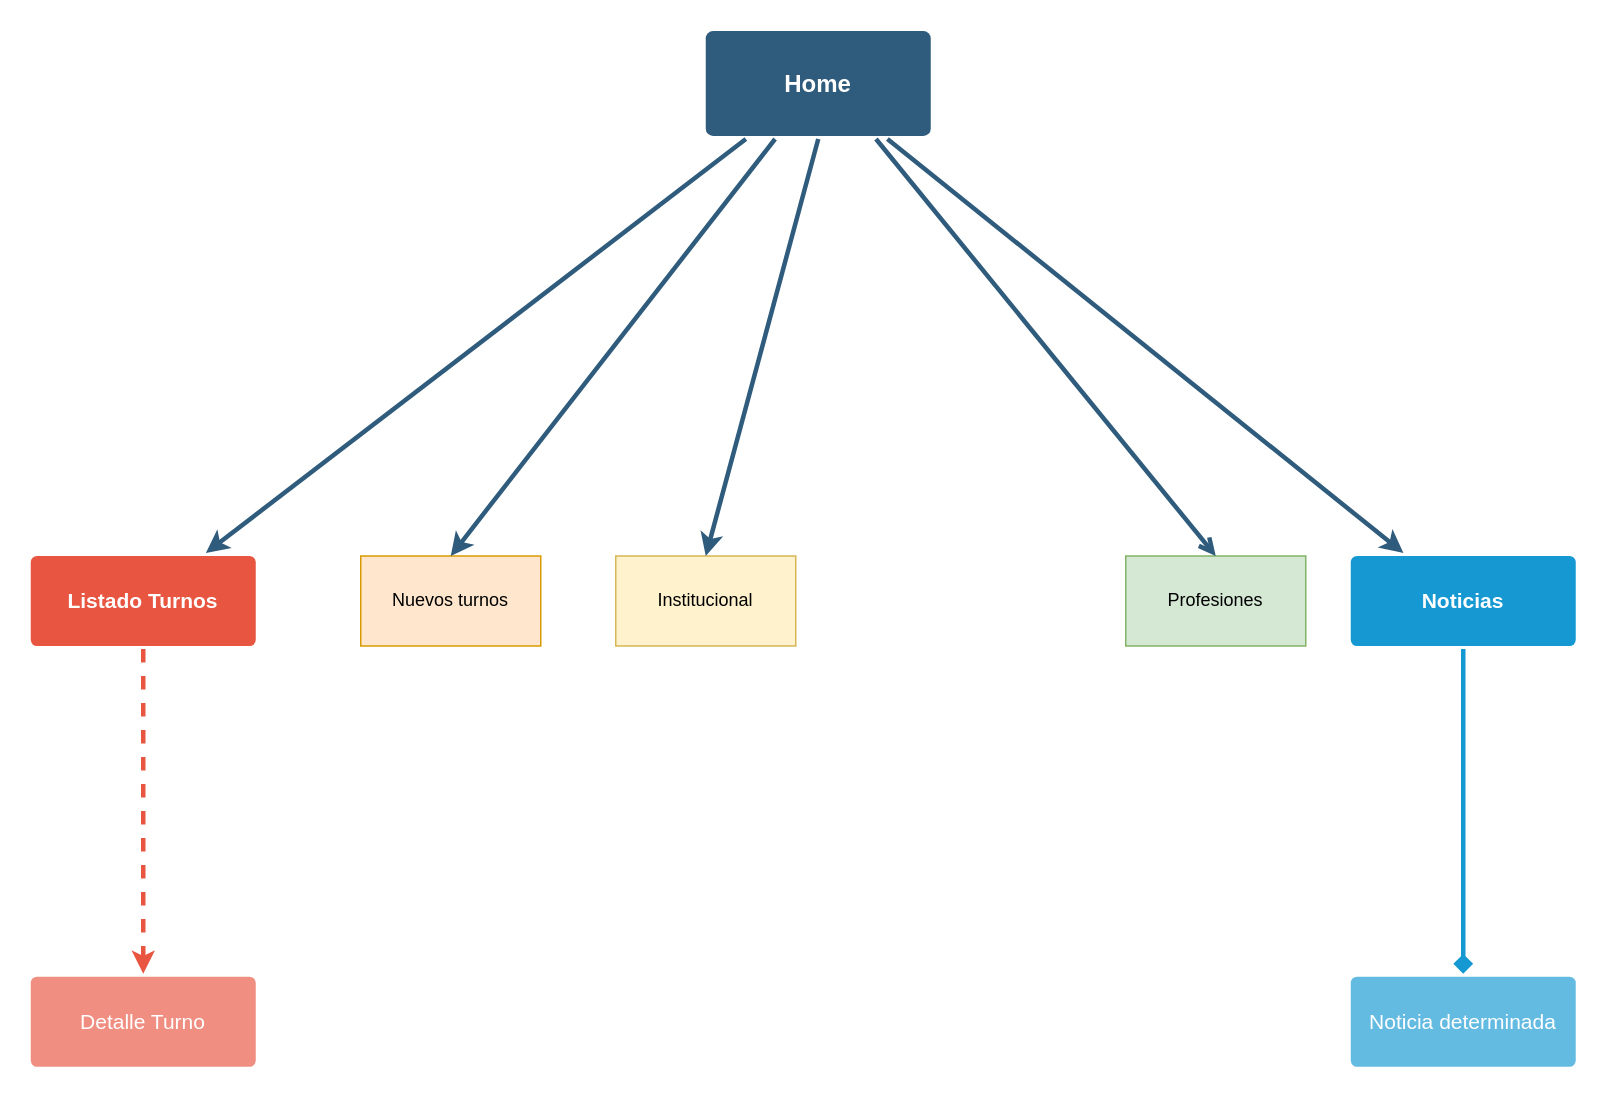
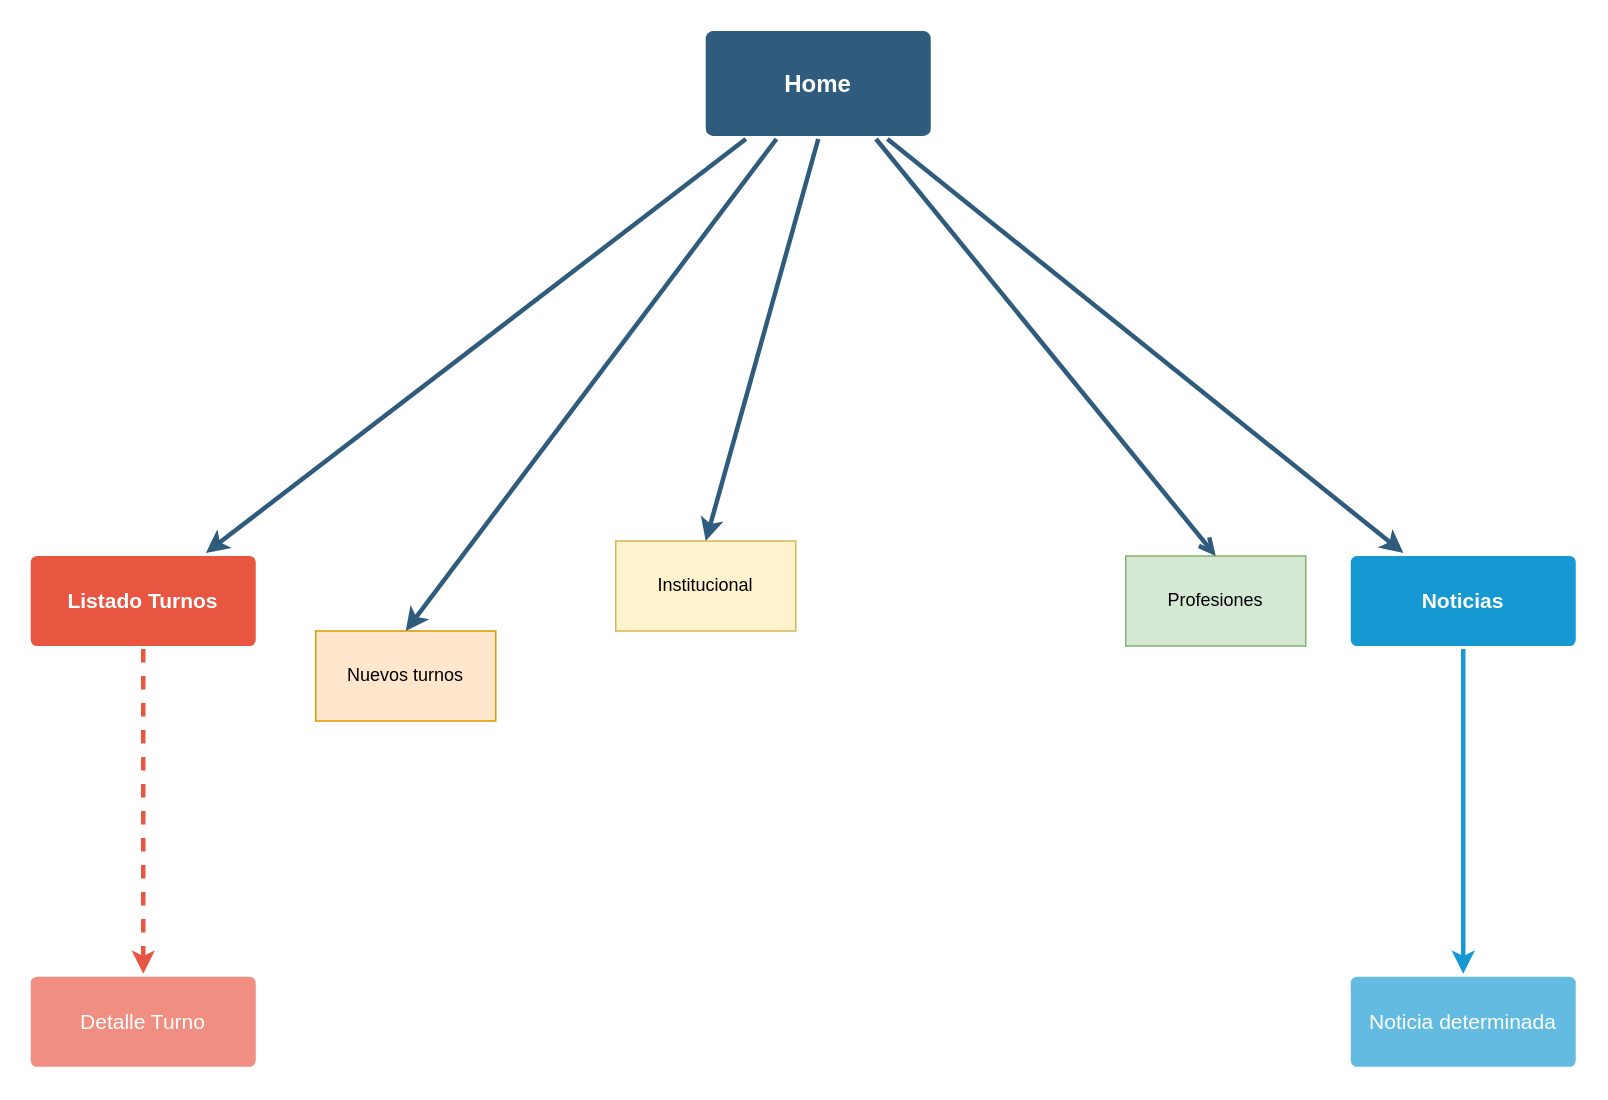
(451, 601) -> (406, 676)
(706, 601) -> (706, 586)
(1463, 955) -> (1463, 955)
